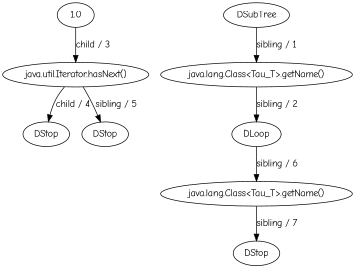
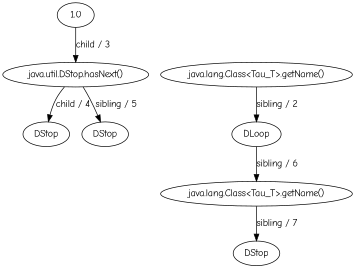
(256, 15) -> none
(76, 75) -> (76, 75)
